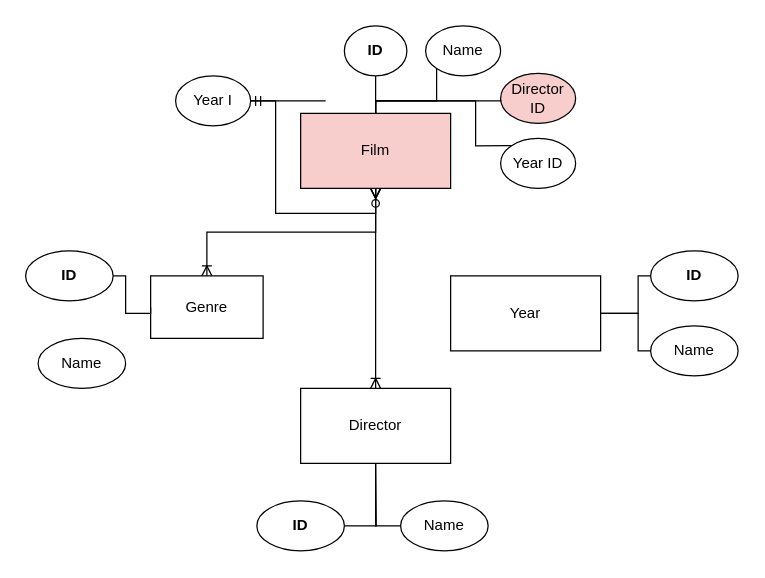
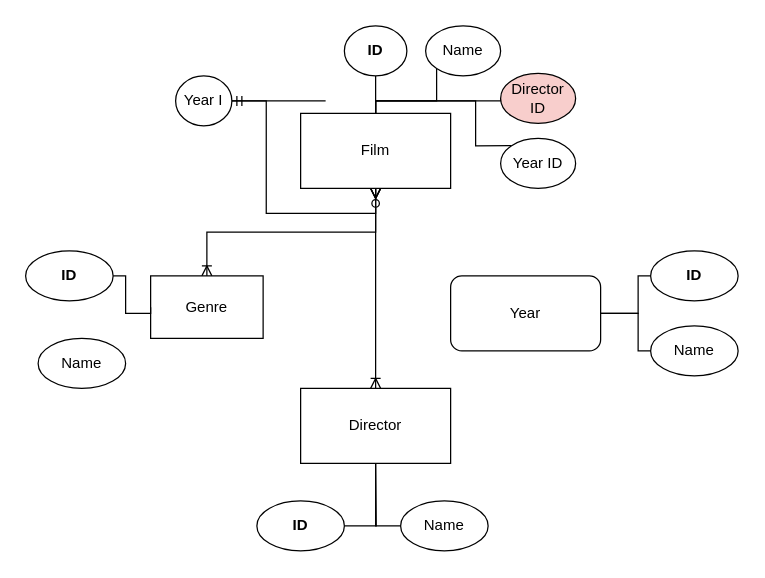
(213, 101) -> (204, 101)
(376, 151) -> (376, 151)
(526, 313) -> (526, 313)
